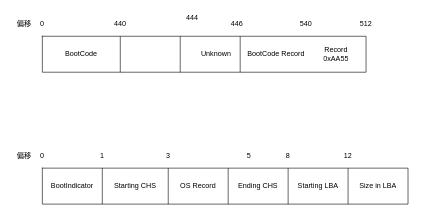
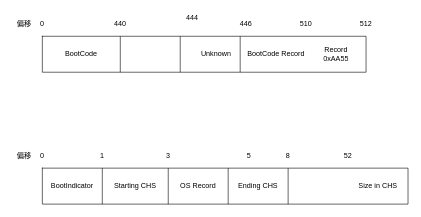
(237, 24) -> (246, 24)
(306, 24) -> (306, 24)
(348, 156) -> (348, 156)
(318, 186) -> none
(378, 186) -> (378, 186)
